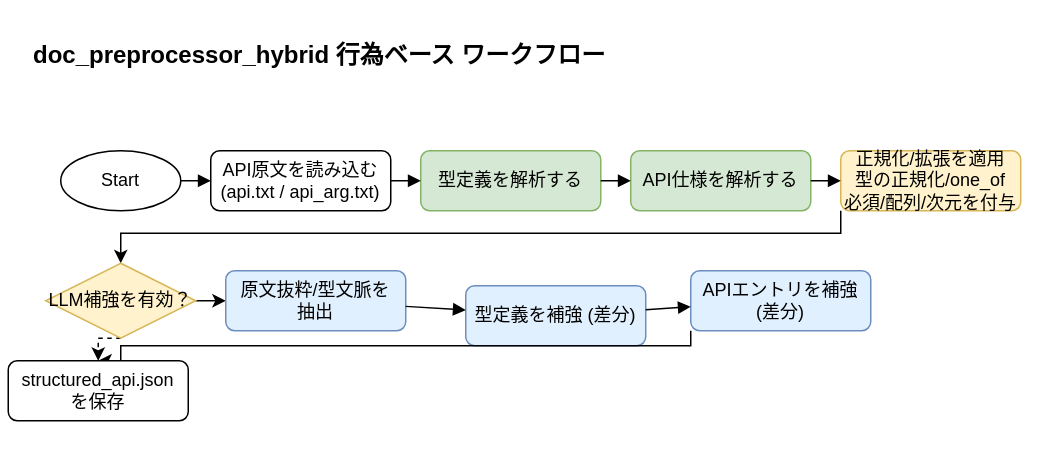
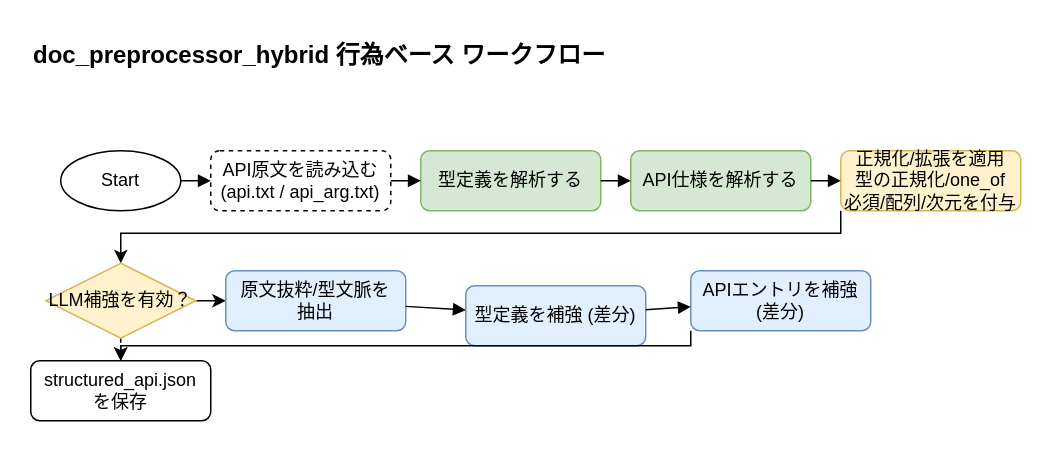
(301, 181) -> (301, 181)
(98, 391) -> (121, 391)
